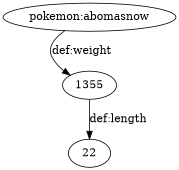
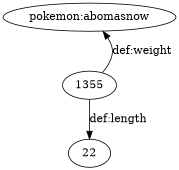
(50, 50) -> (112, 56)
